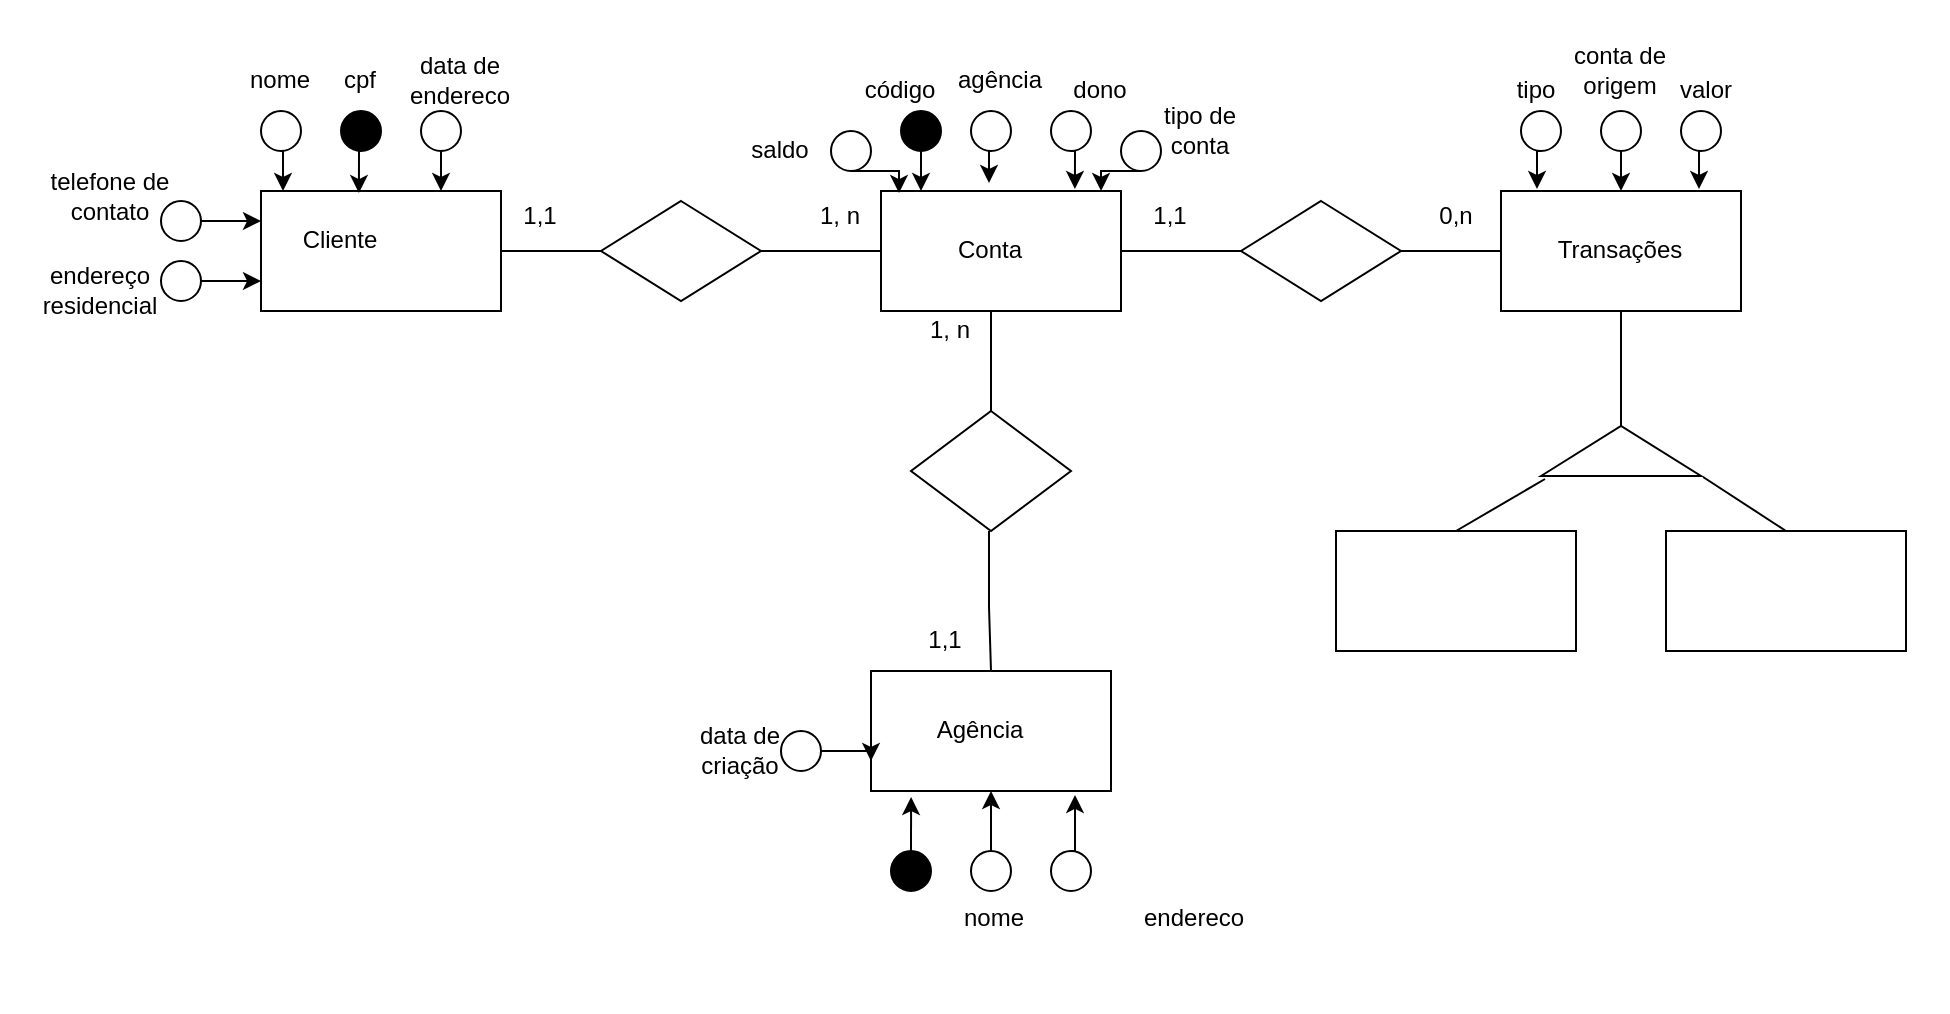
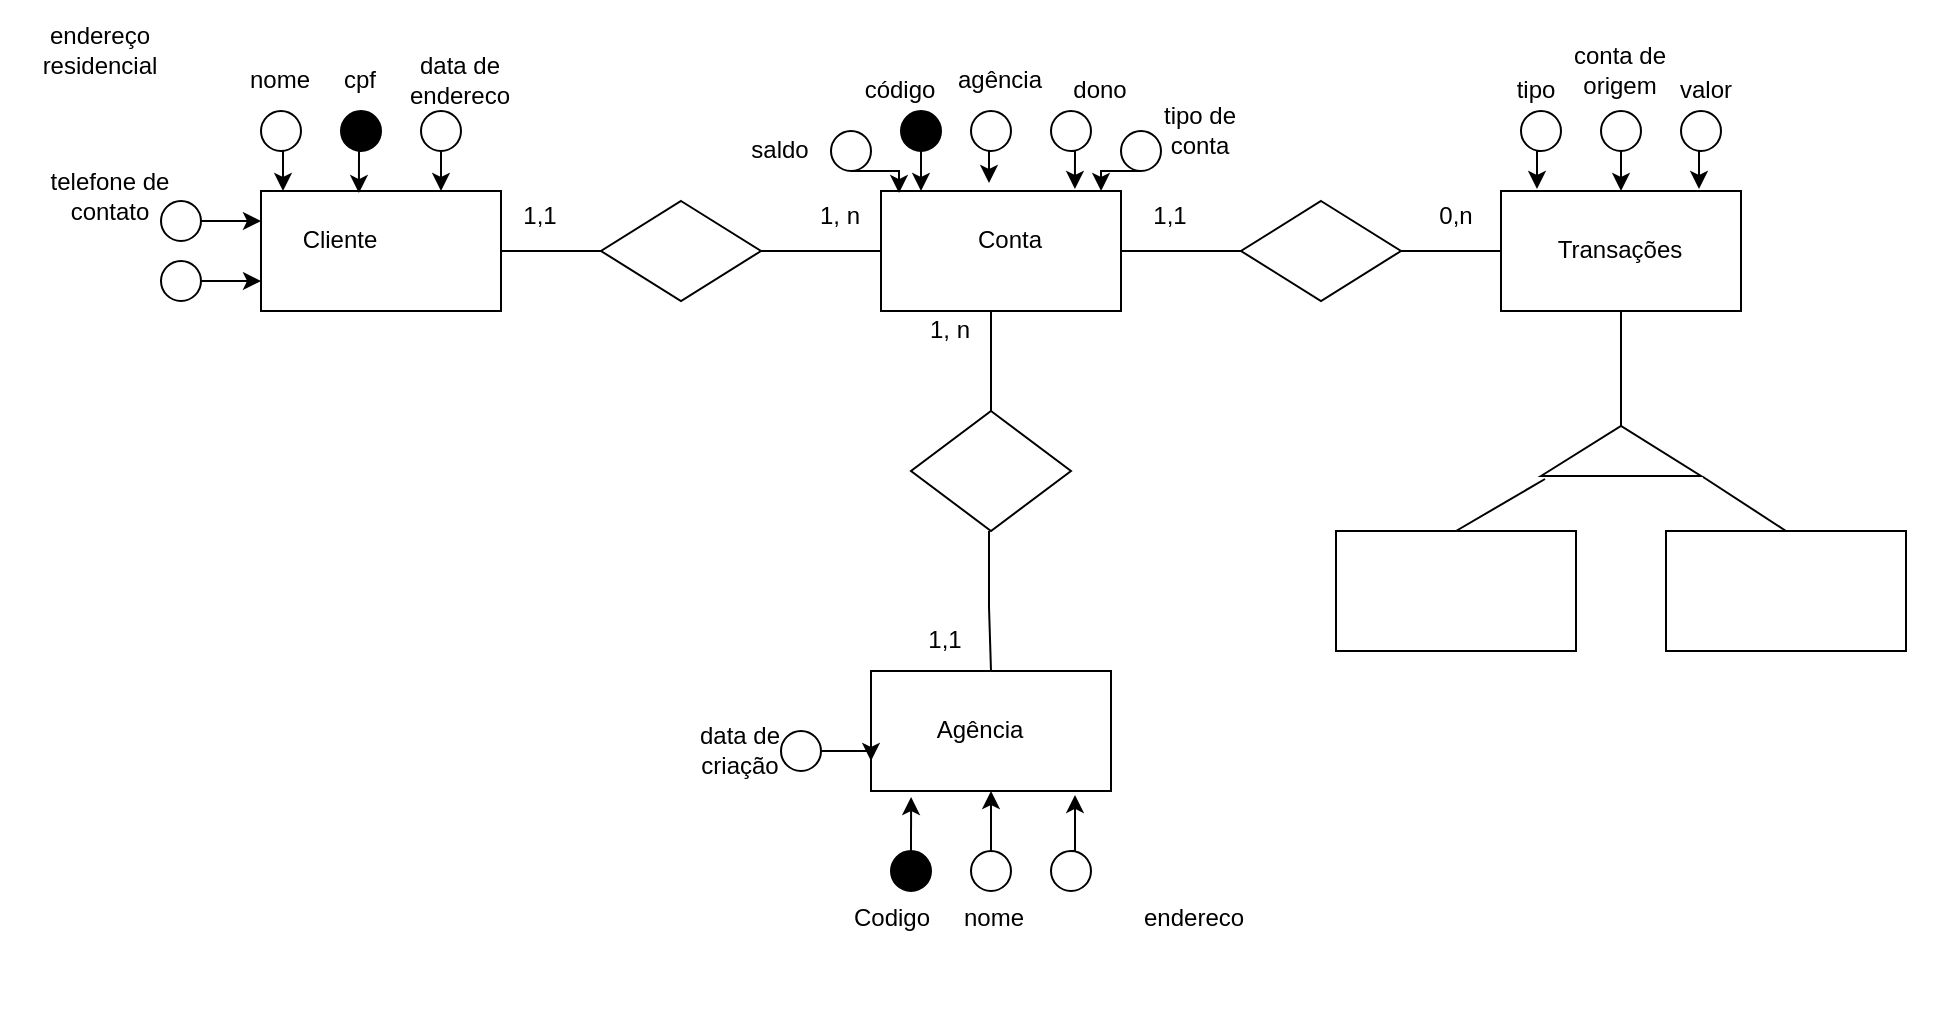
(991, 251) -> (1011, 241)
(101, 291) -> (101, 51)
none -> (901, 931)
